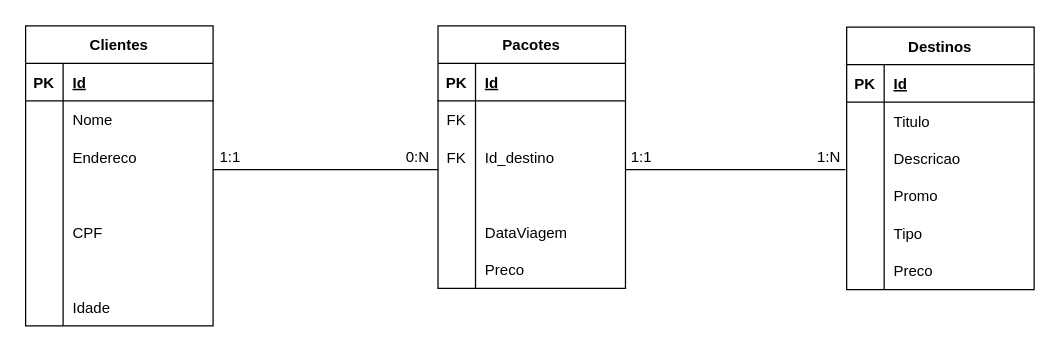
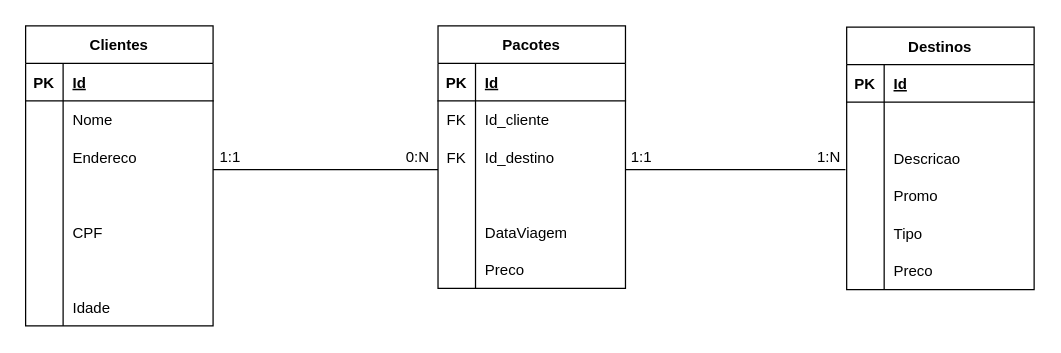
none -> (551, 119)
(959, 121) -> none
